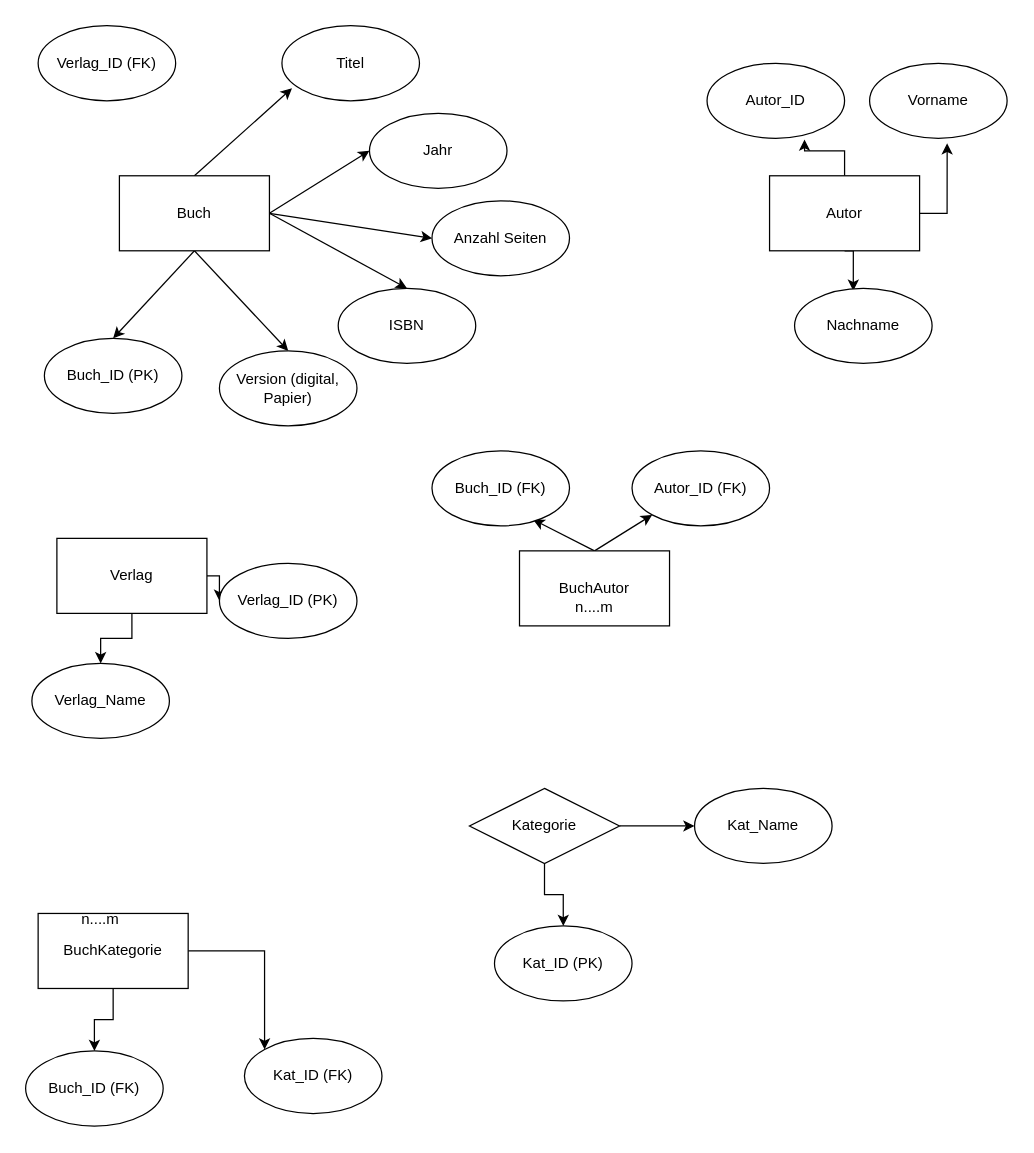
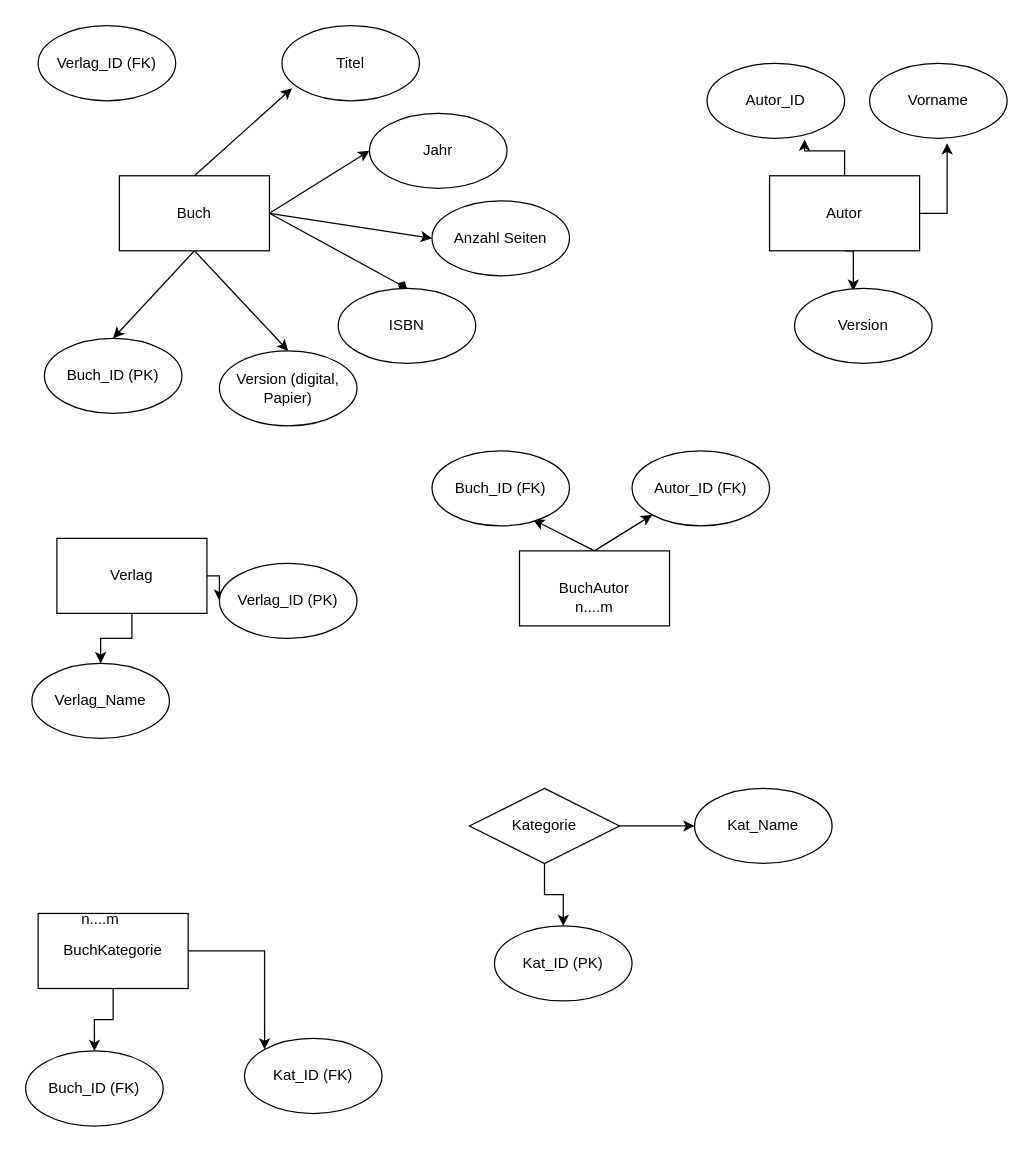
(398, 283) -> (398, 283)
(863, 326) -> (863, 326)
